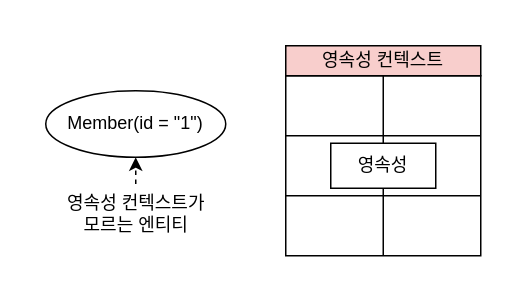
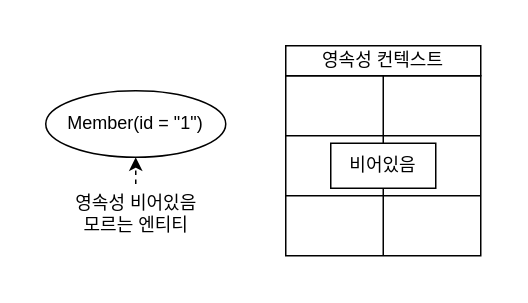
(383, 61) -> (383, 61)
(383, 166) -> (383, 166)
(137, 214) -> (137, 214)
